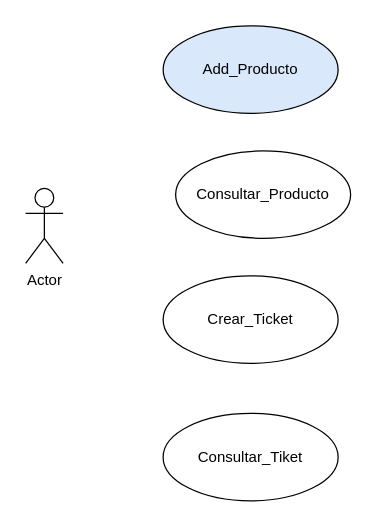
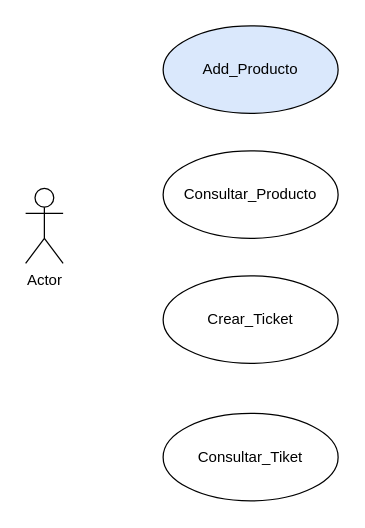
(263, 194) -> (251, 194)
